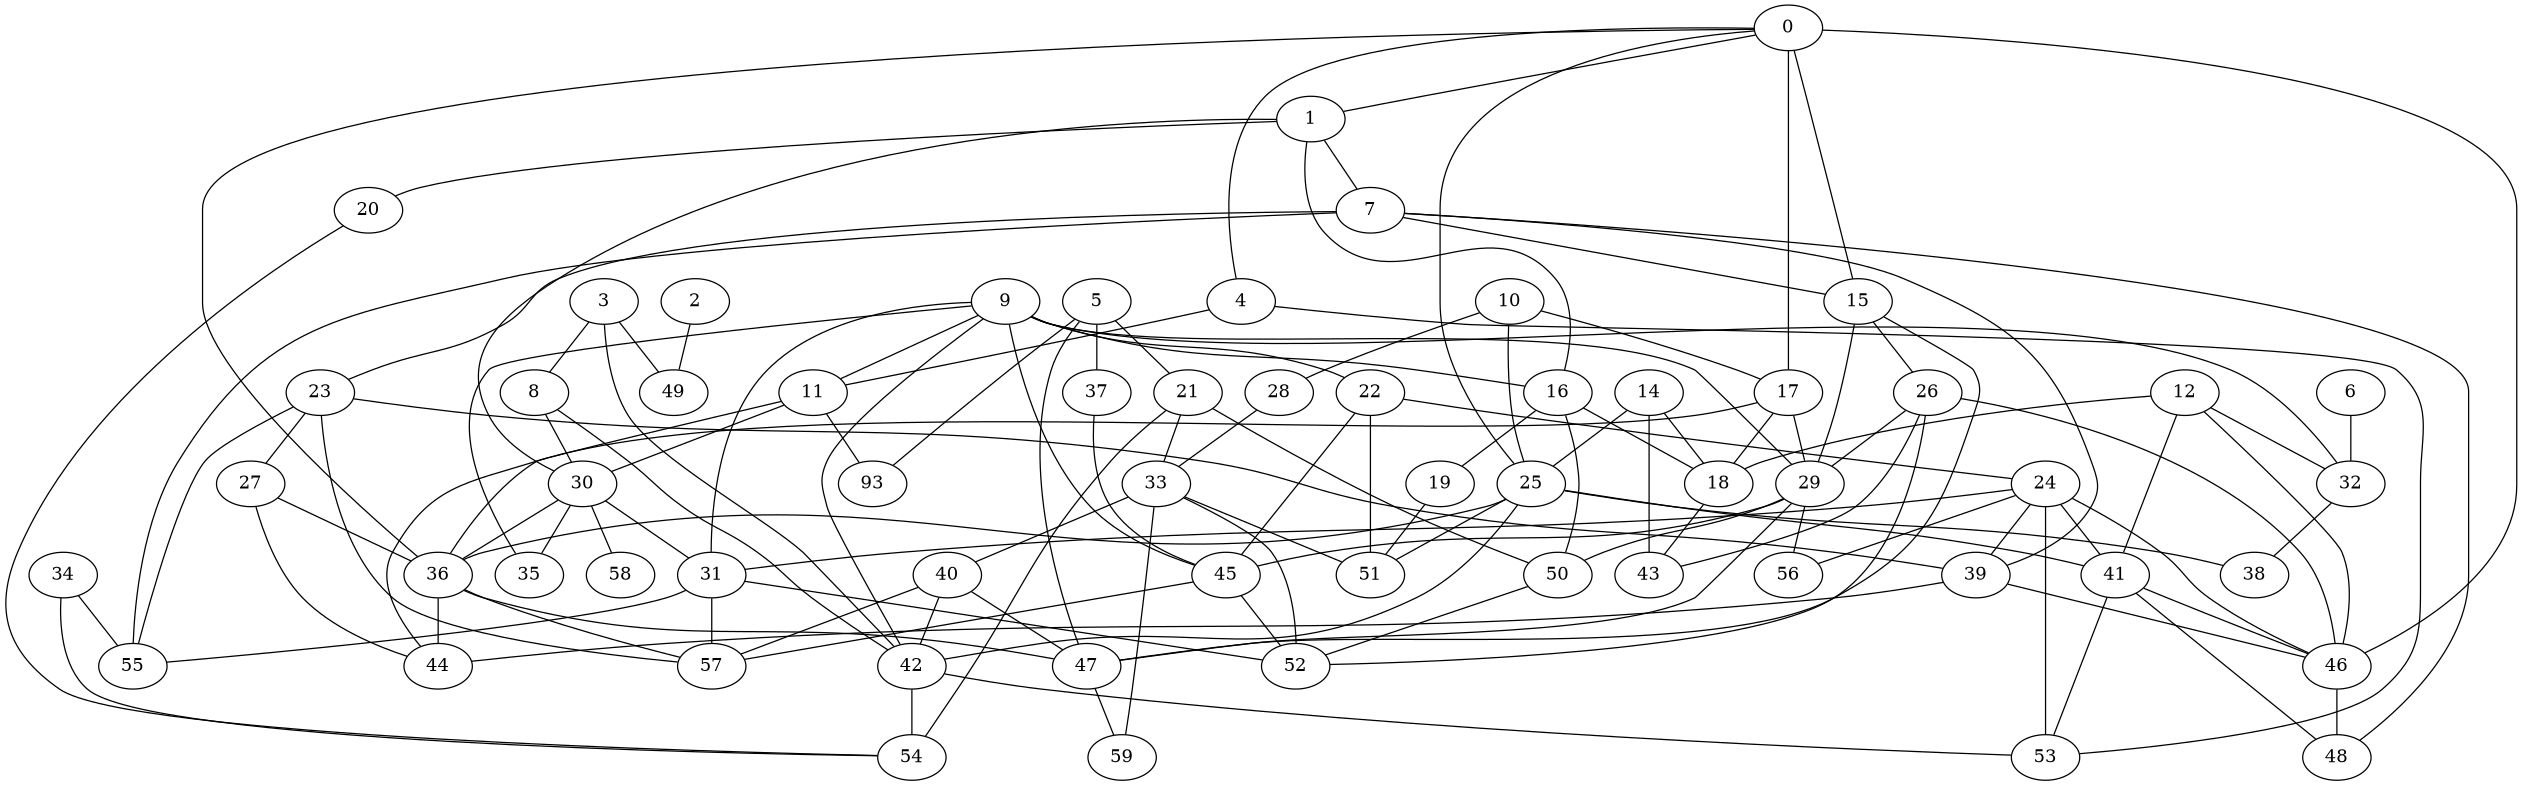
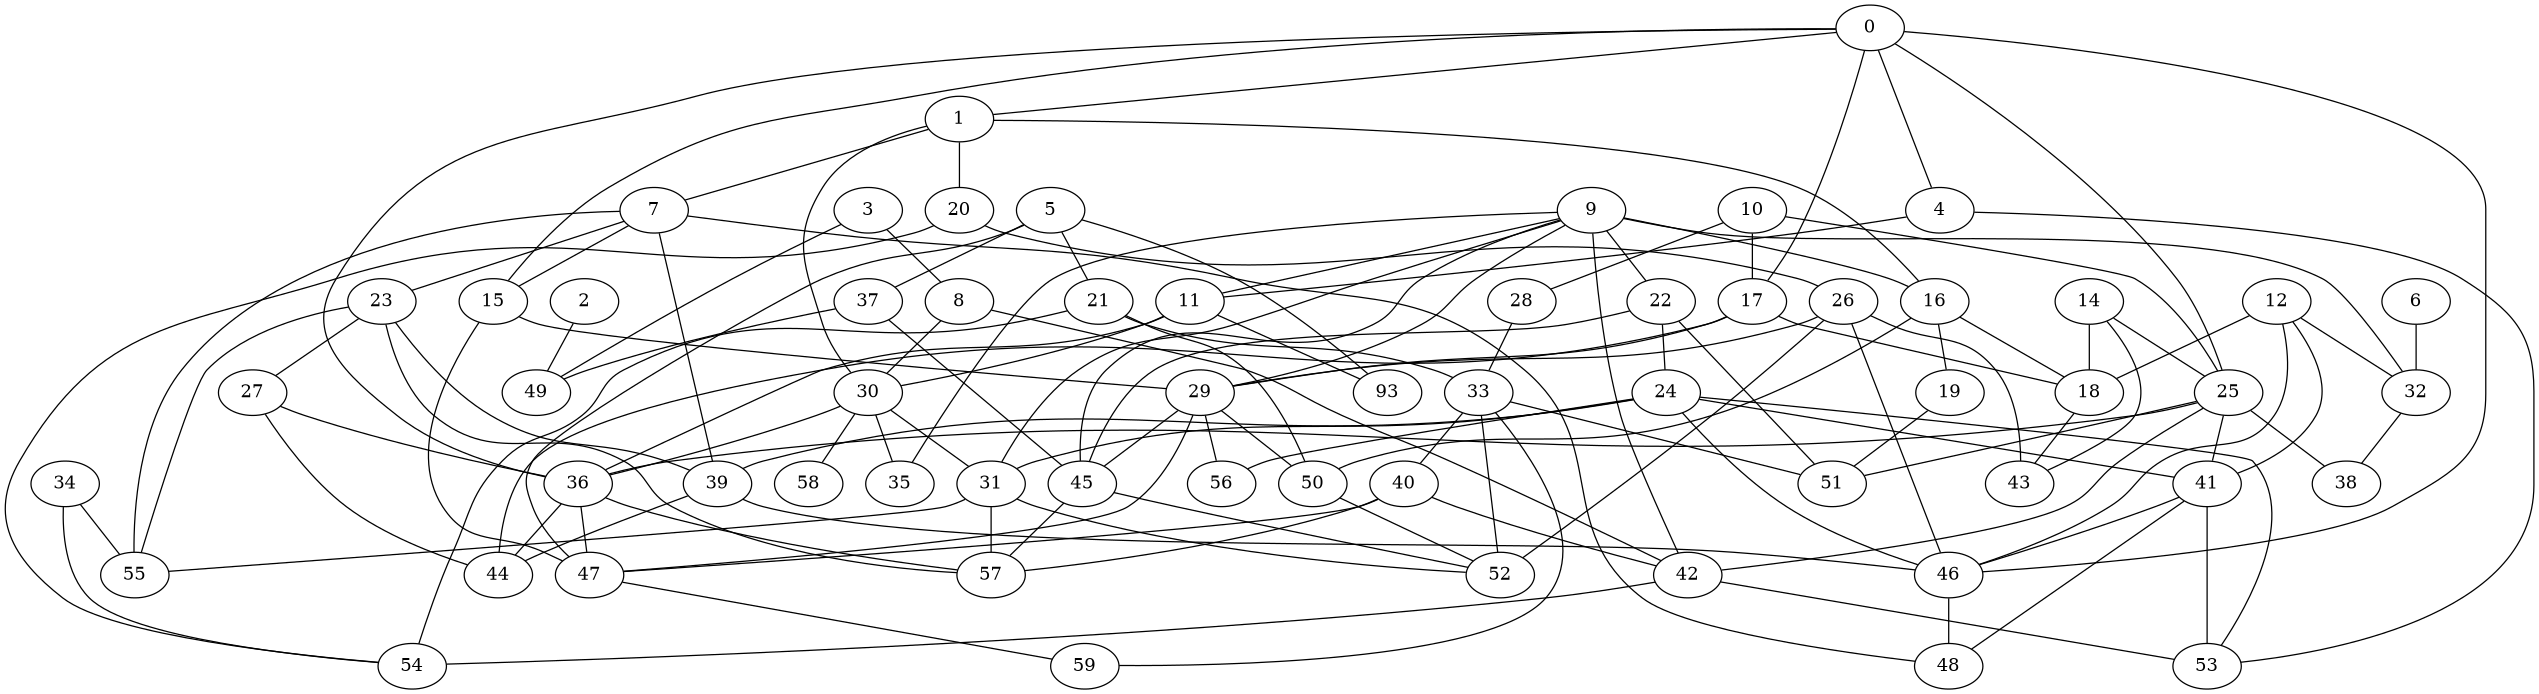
(1893, 347) -> (1318, 263)
none -> (637, 355)
(727, 498) -> none
